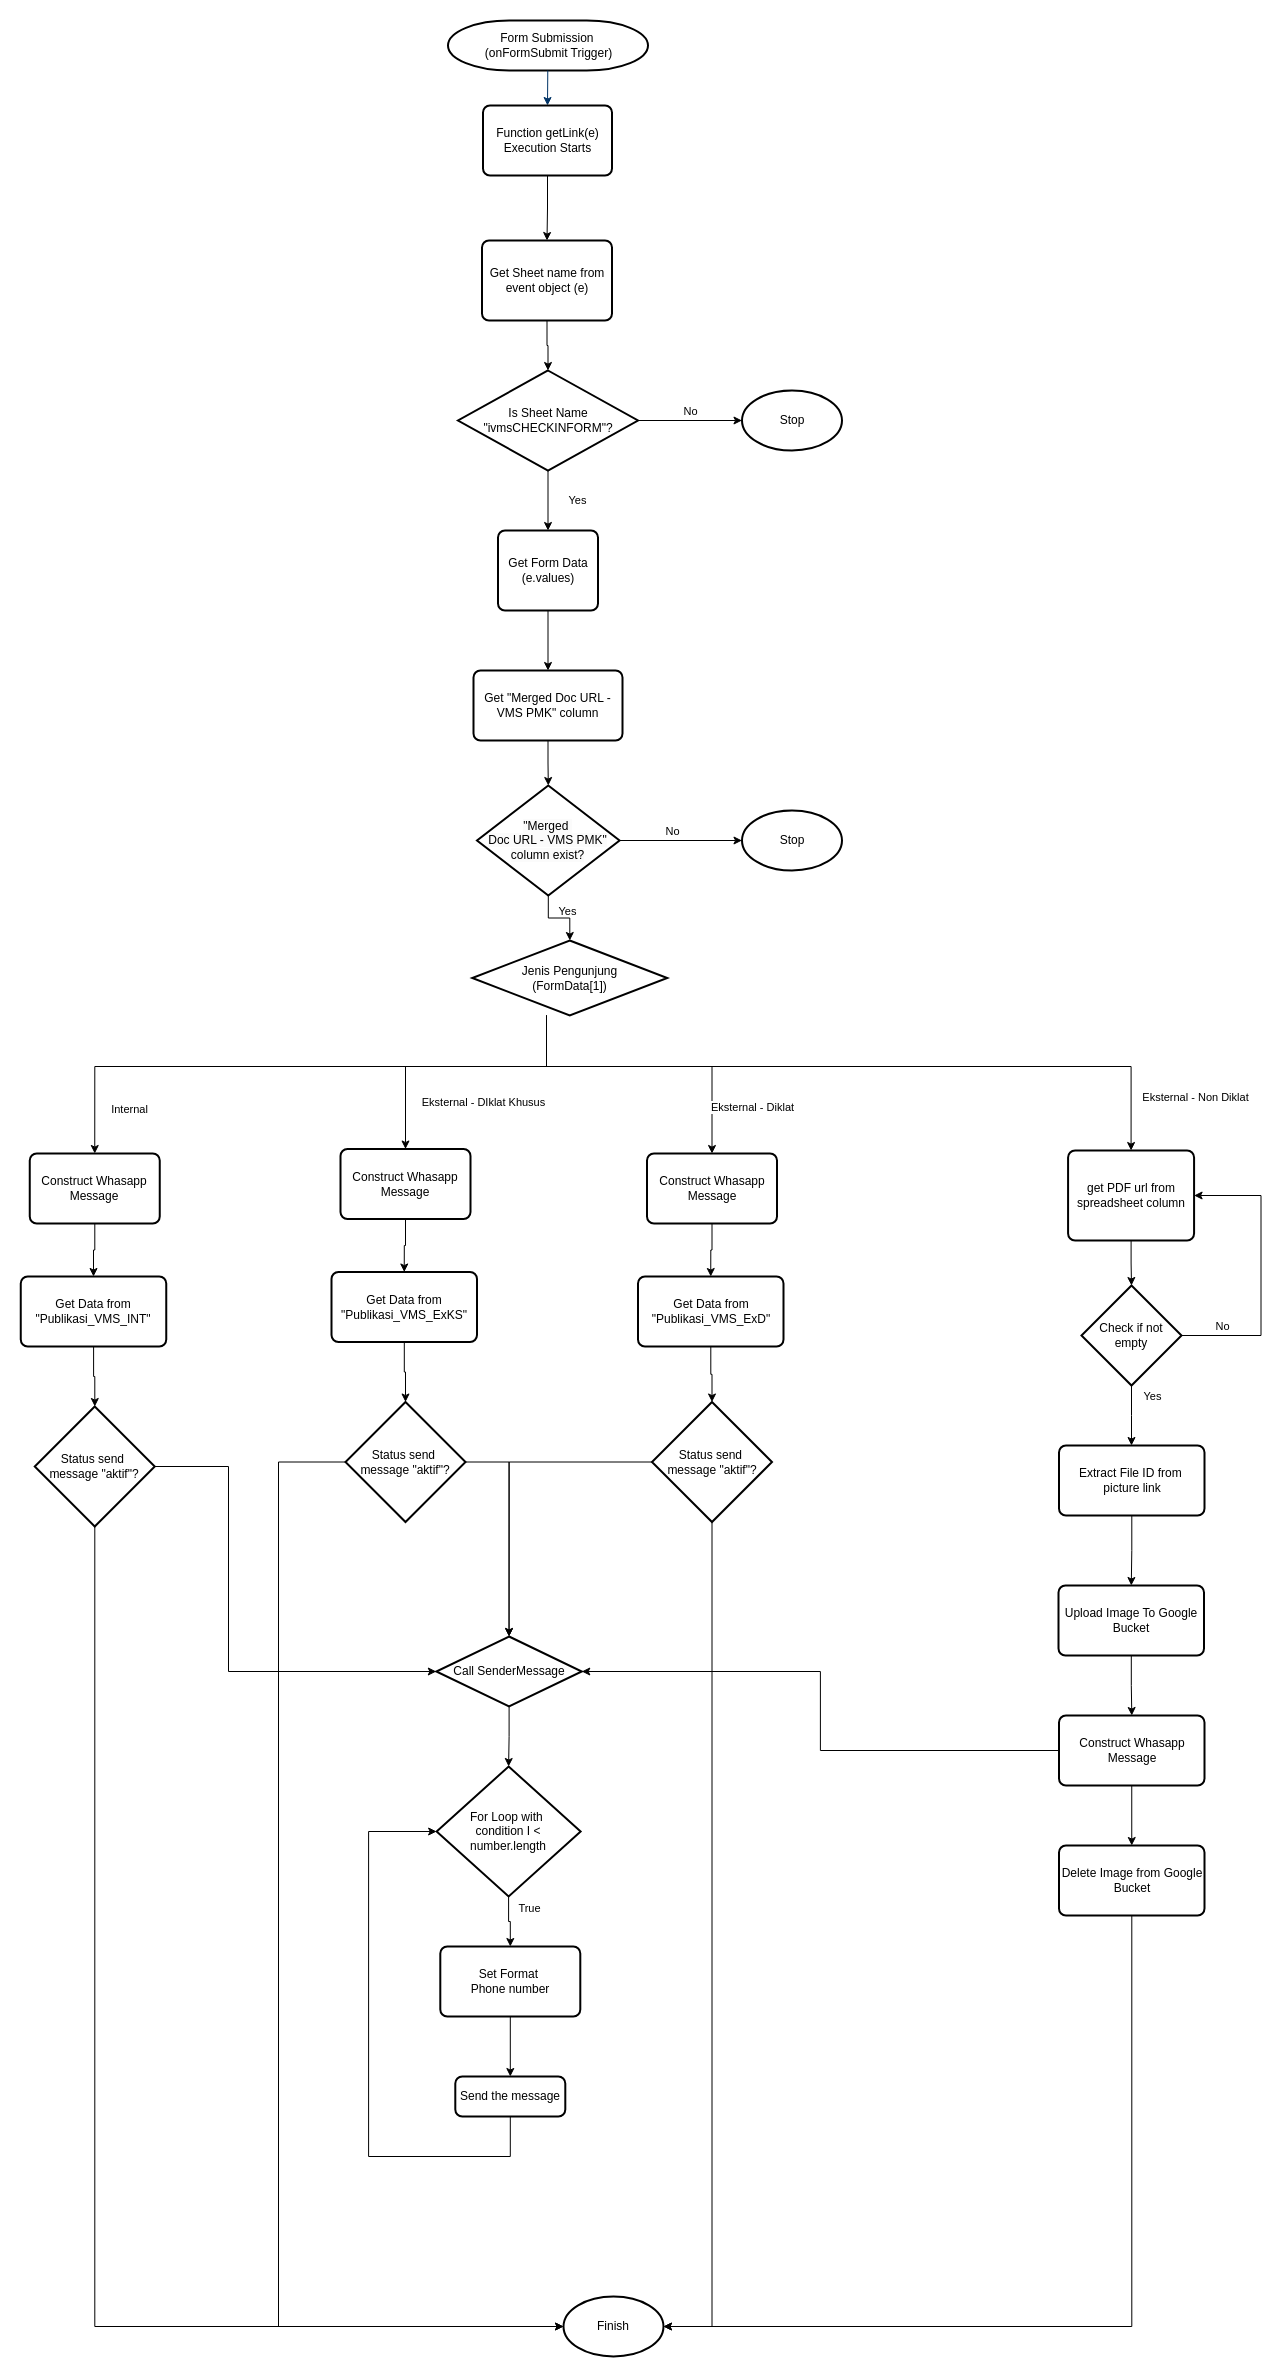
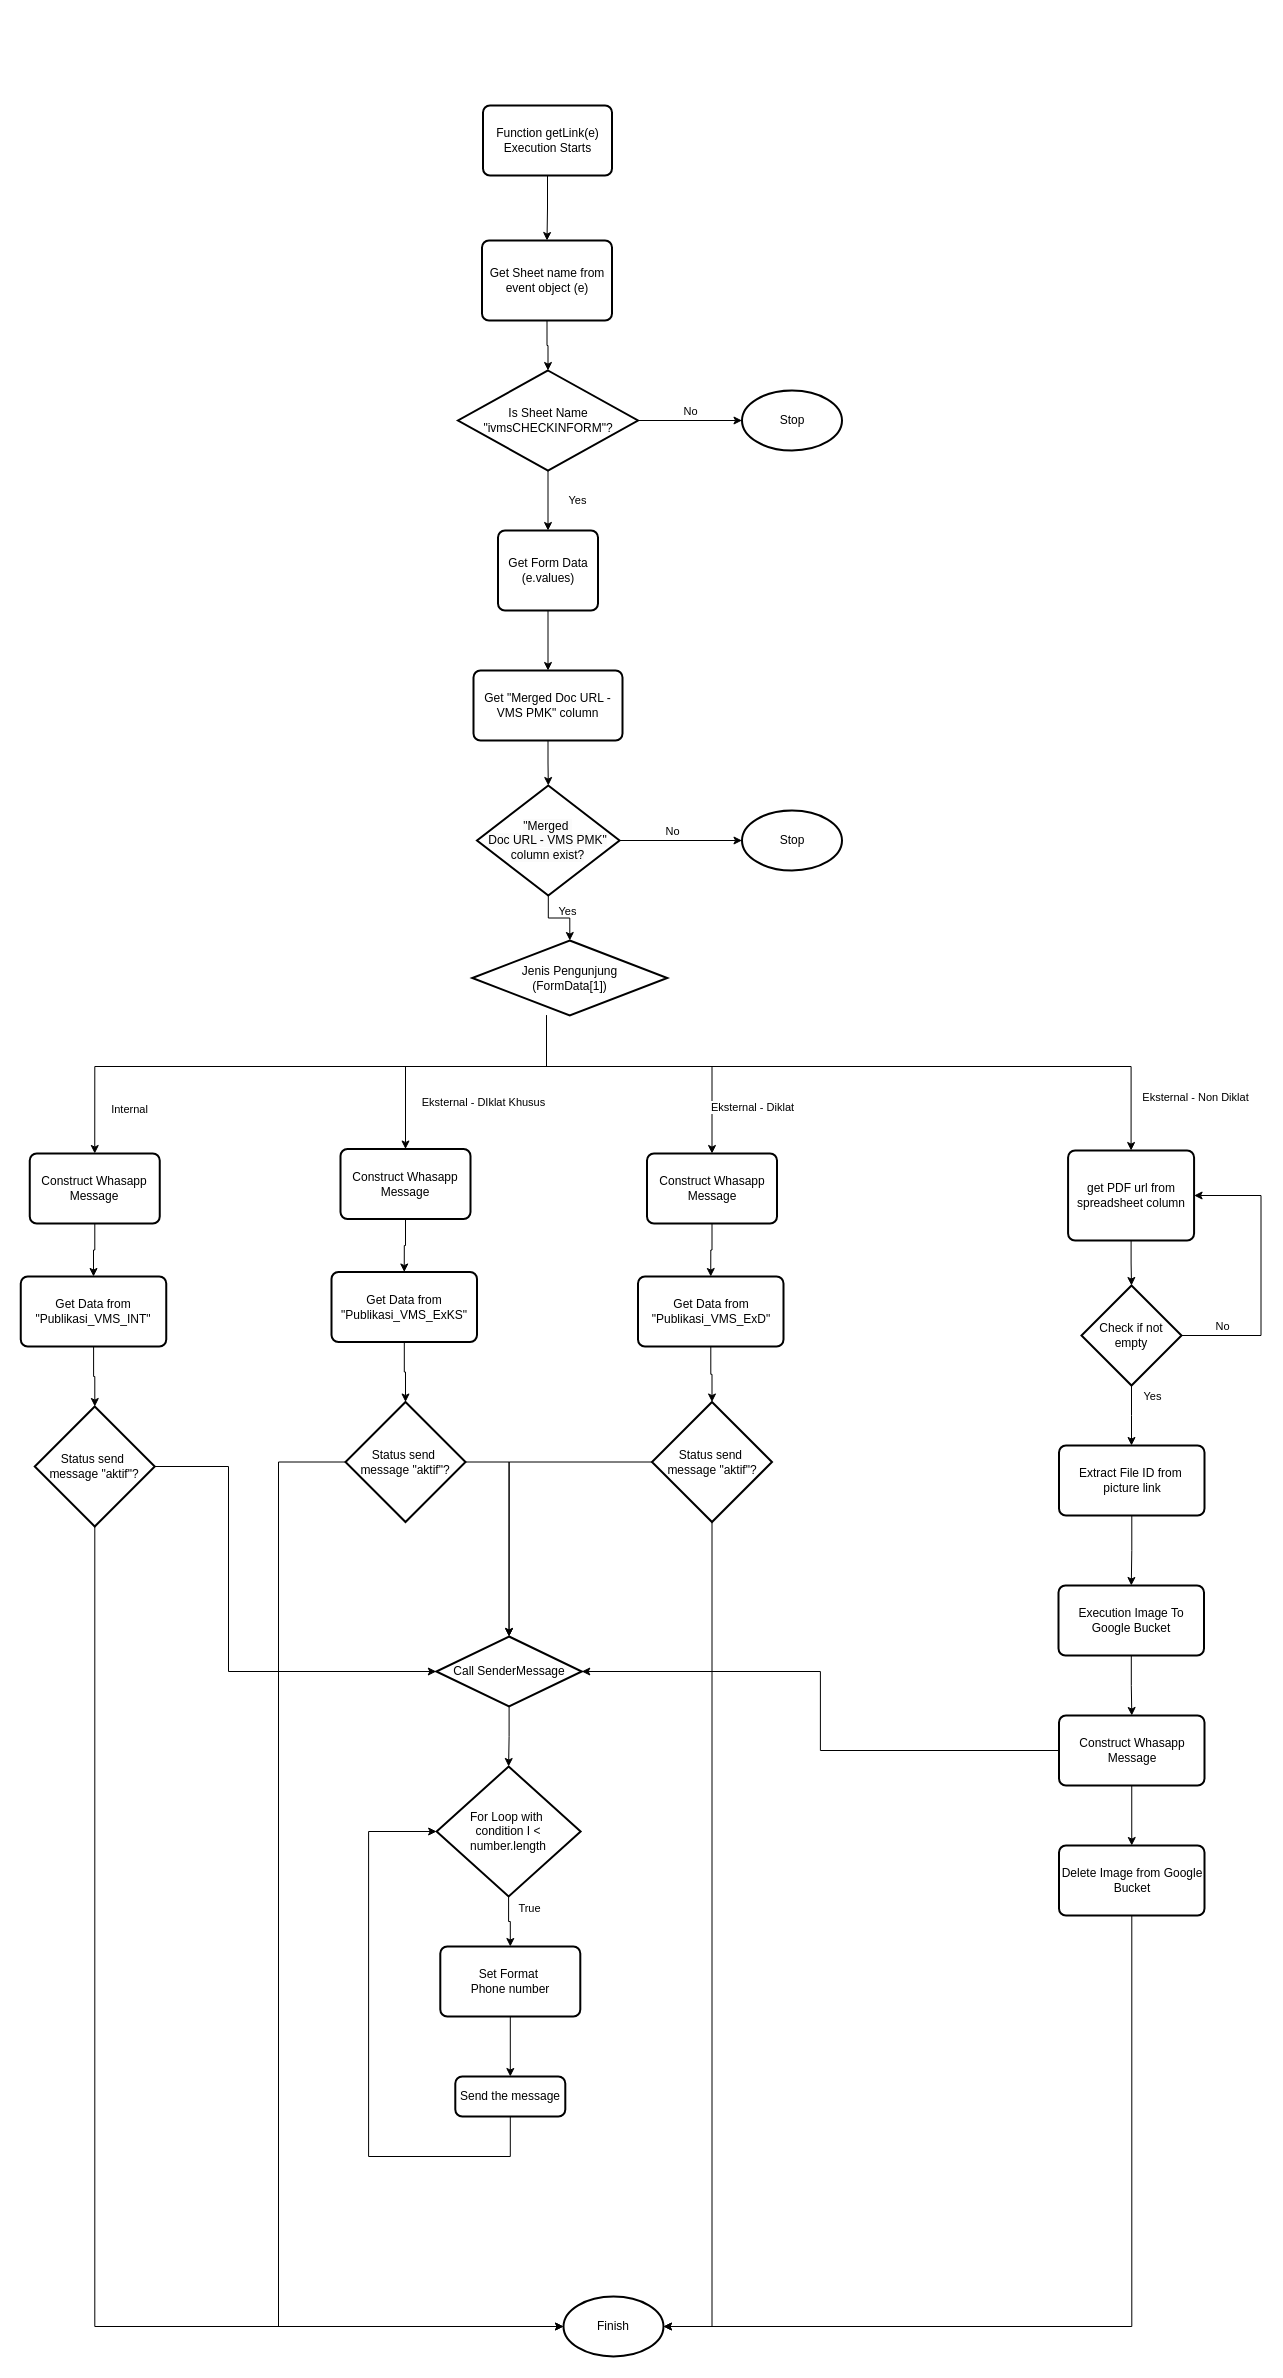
(548, 46) -> none
(548, 85) -> none
(1132, 1621) -> (1132, 1621)
